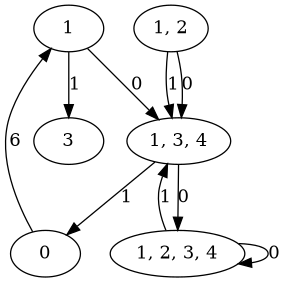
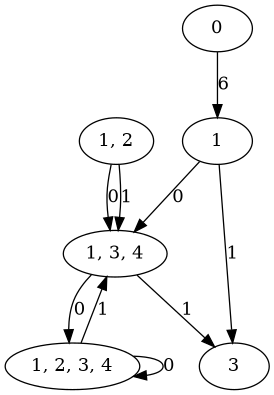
(116, 194) -> (171, 307)
